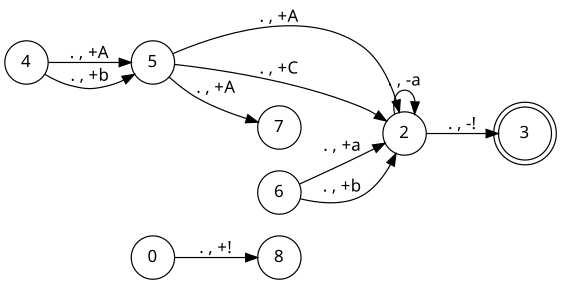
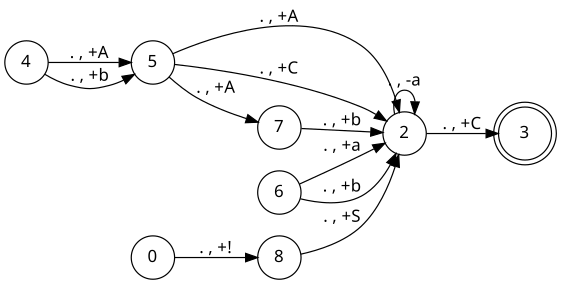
(462, 124) -> (462, 124)
none -> (336, 130)
none -> (362, 226)
